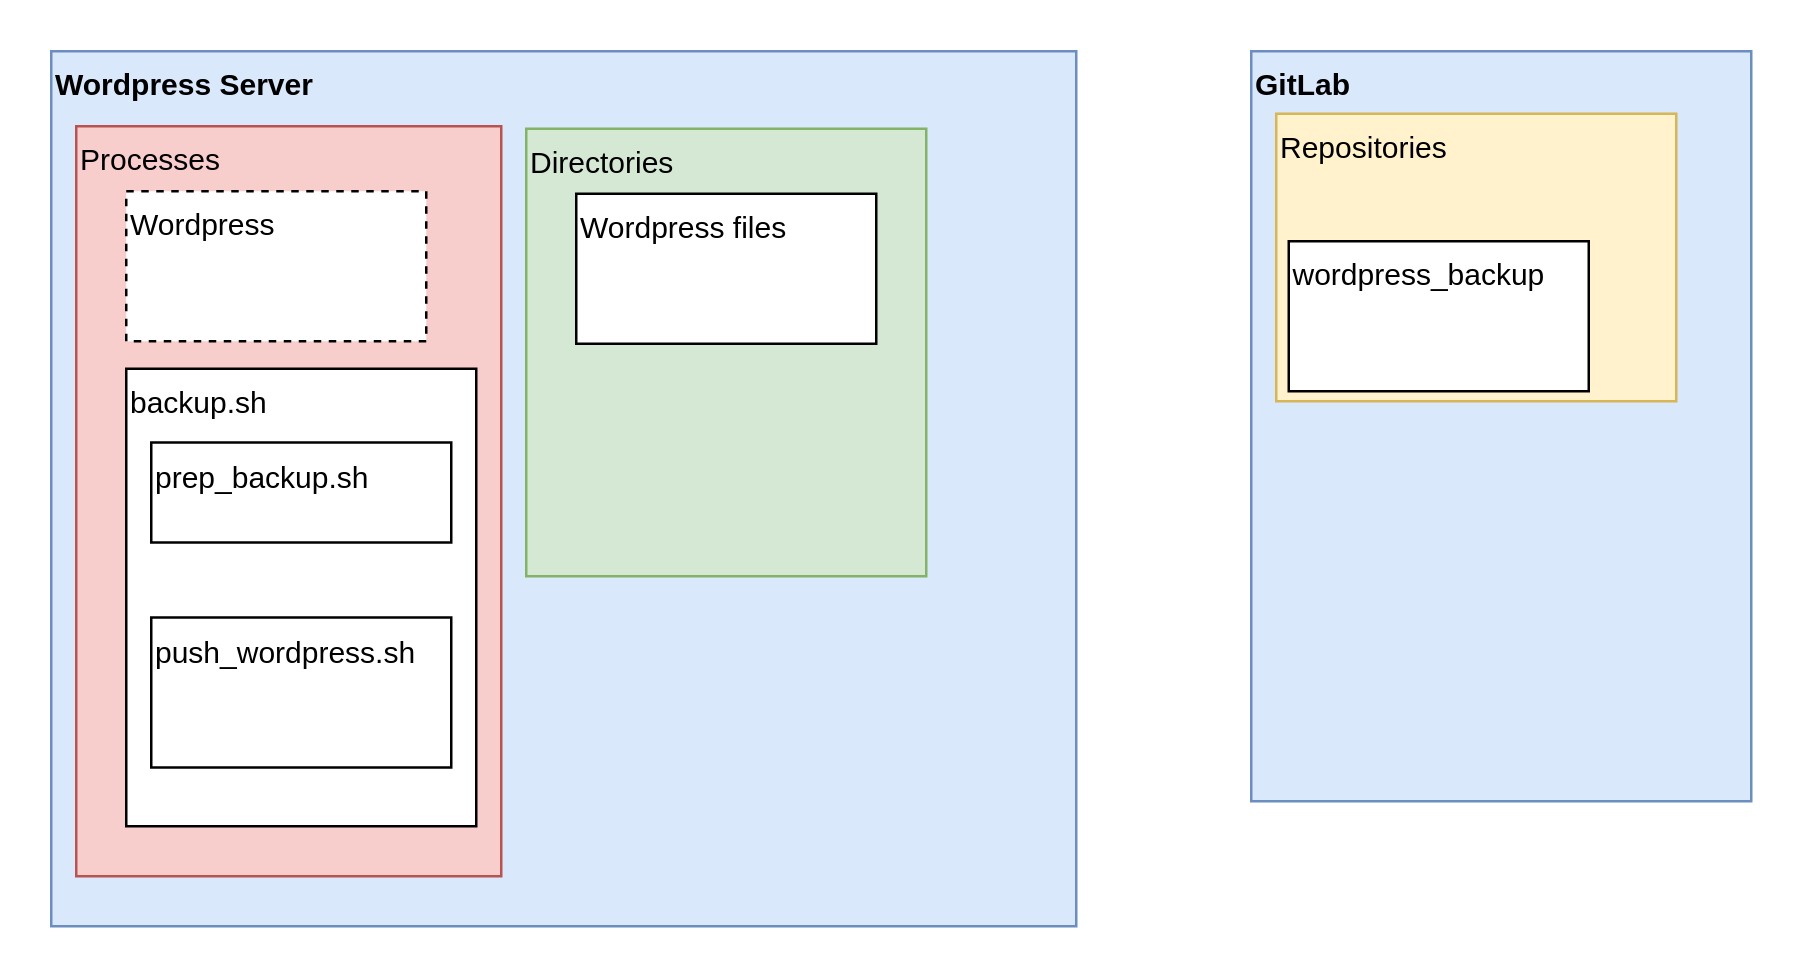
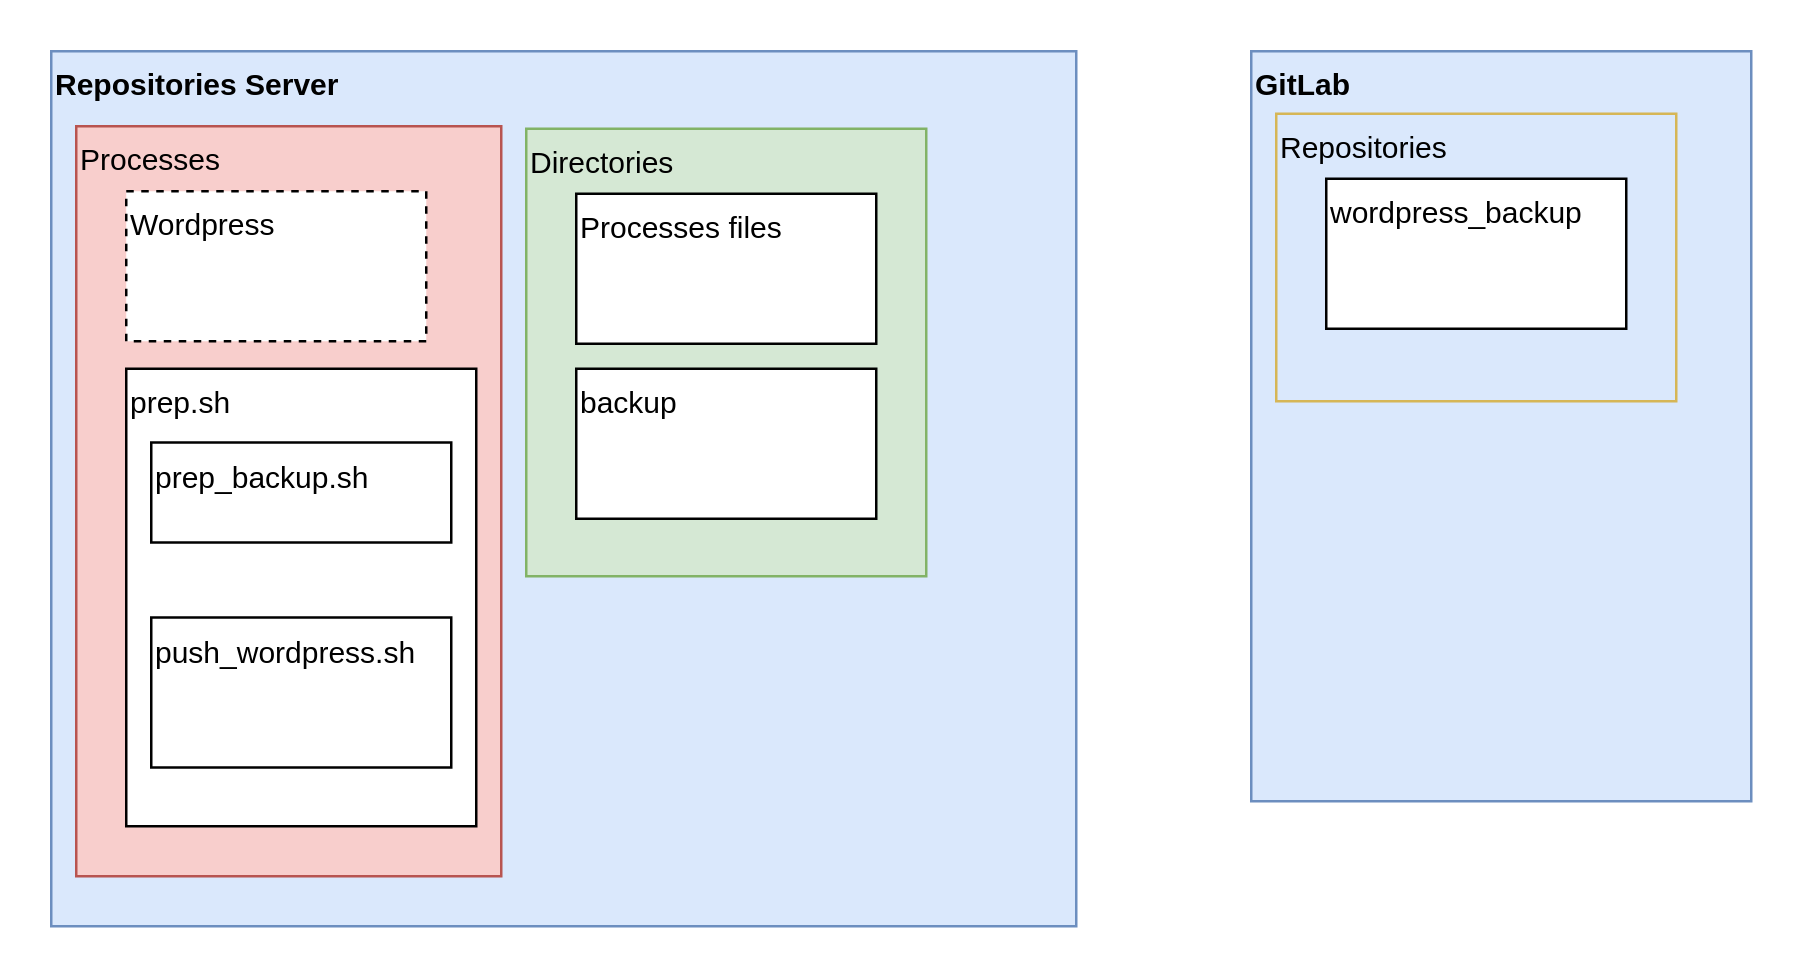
(187, 87) -> (204, 87)
(1374, 149) -> (1374, 149)
(696, 229) -> (696, 229)
(1439, 316) -> (1476, 254)
(203, 404) -> (186, 404)
none -> (726, 444)
